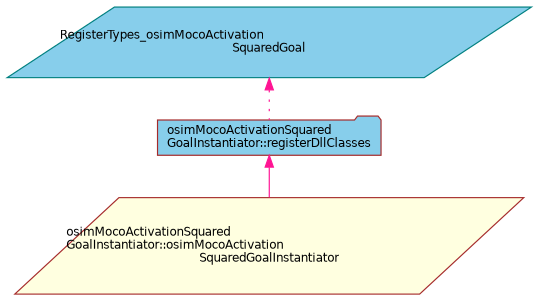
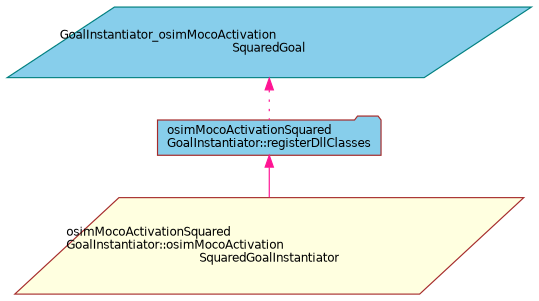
(269, 42) -> (269, 42)
